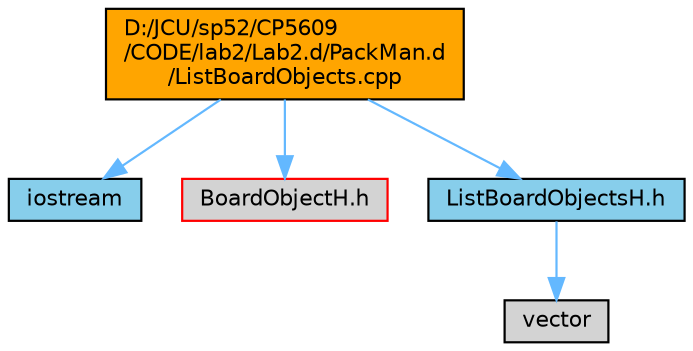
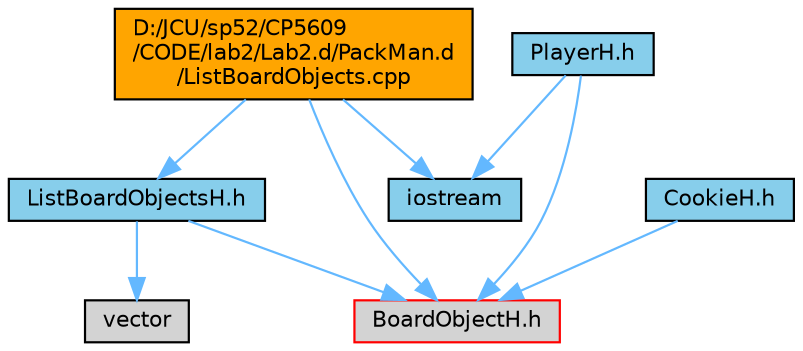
none -> (583, 54)
none -> (720, 200)
none -> (286, 257)
